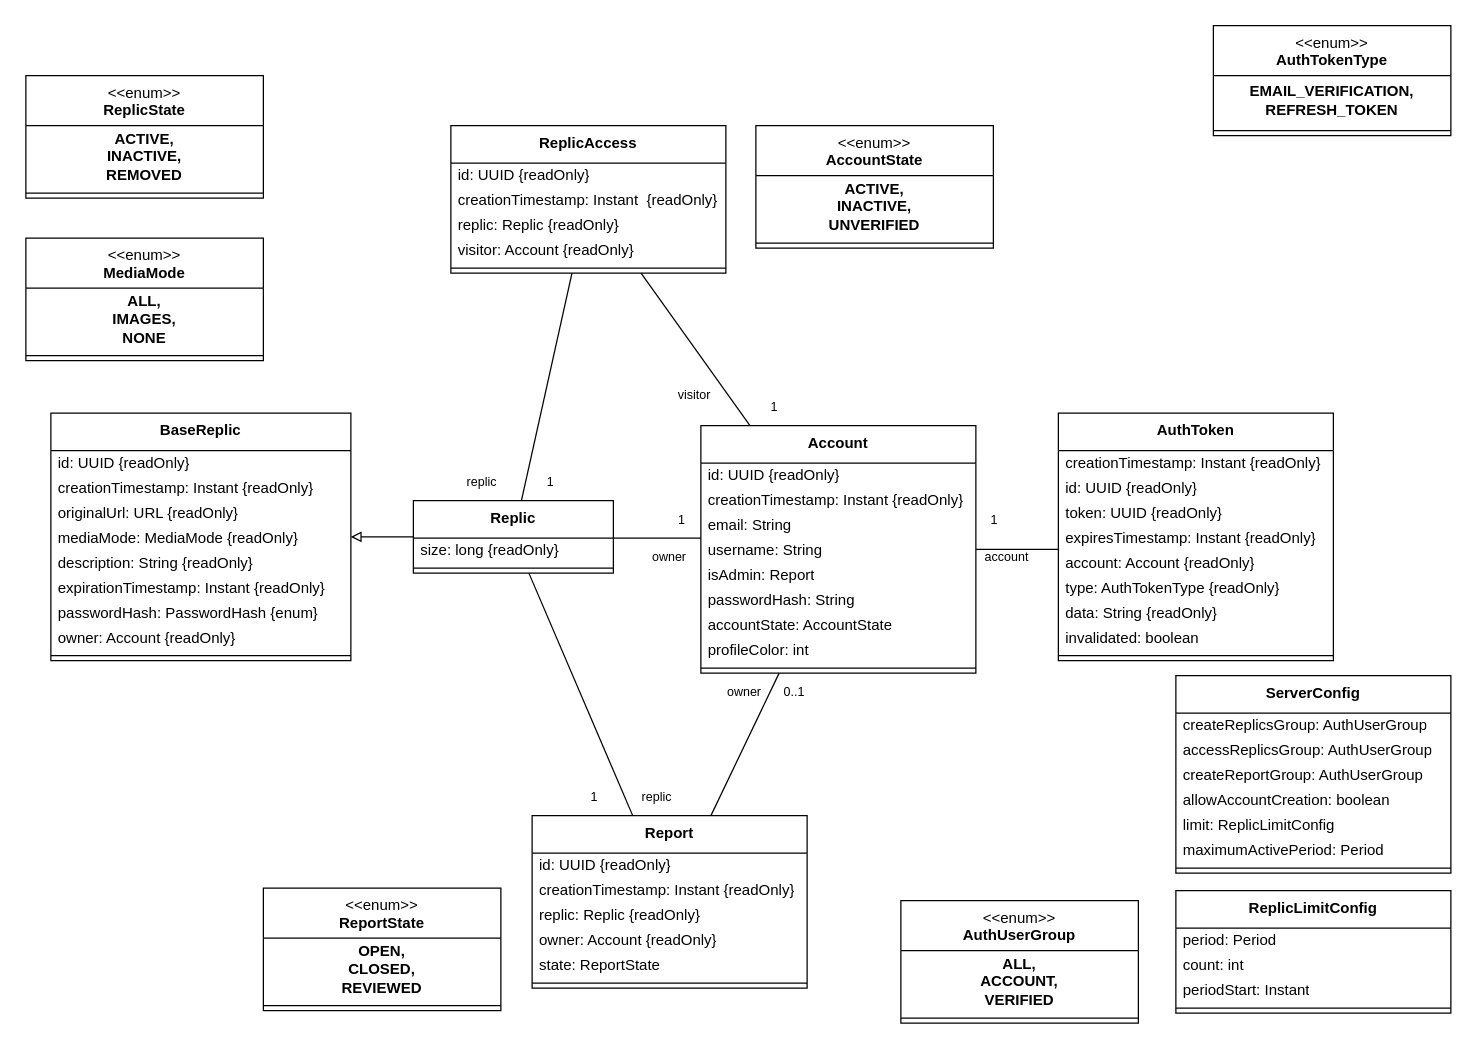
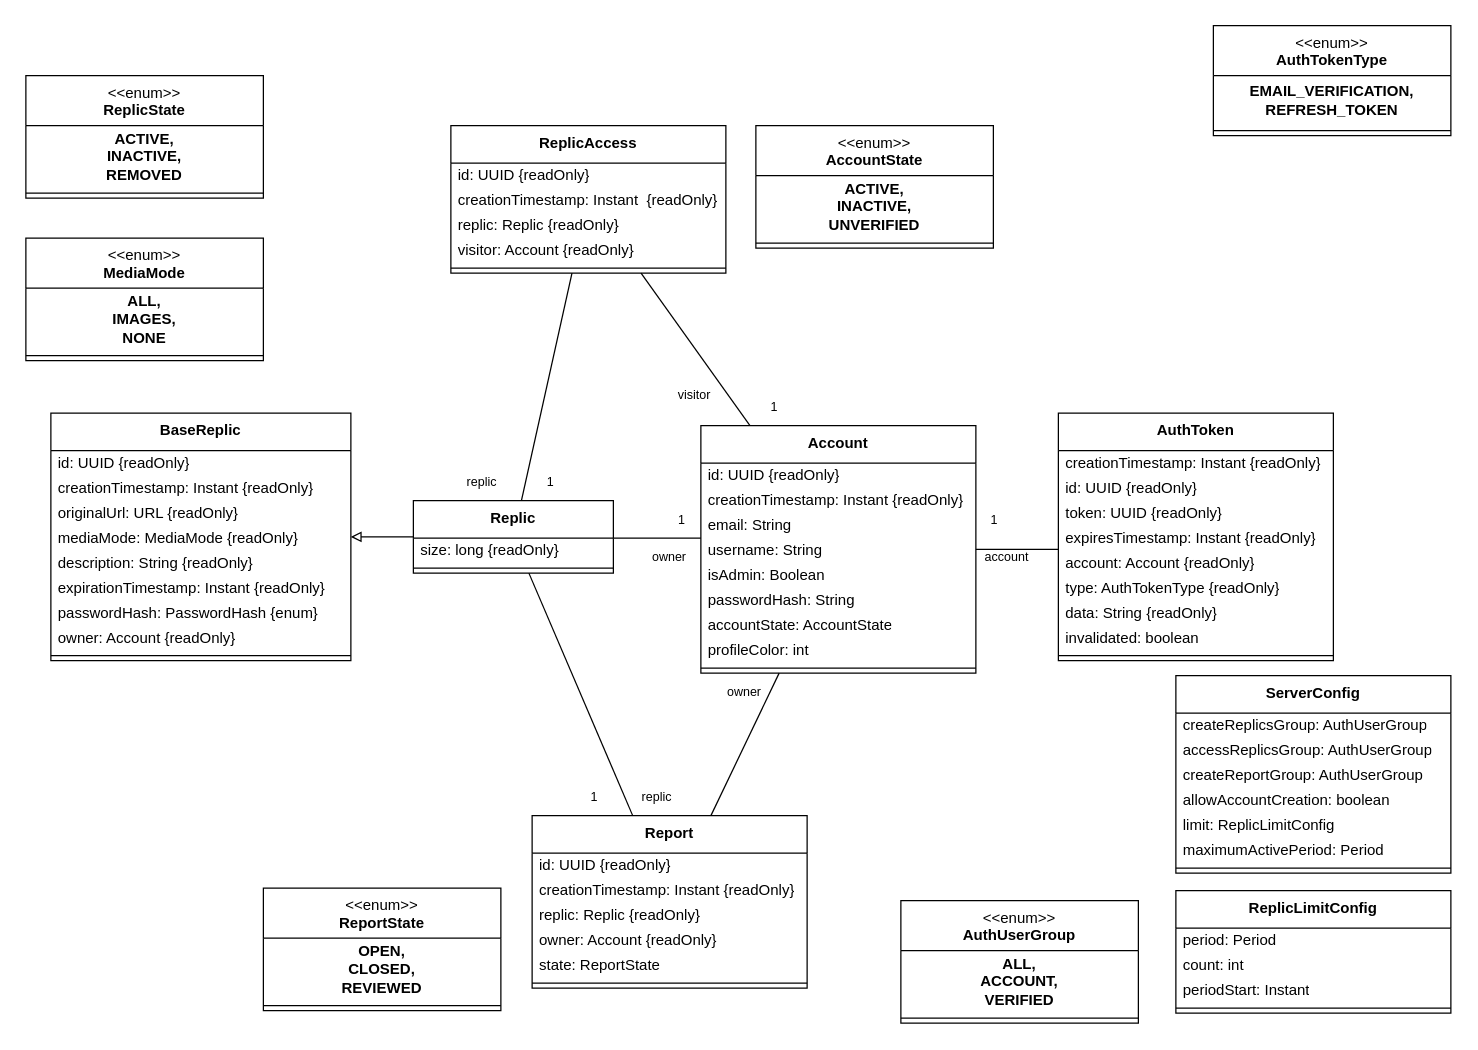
(763, 576) -> (766, 576)
(794, 692) -> none
